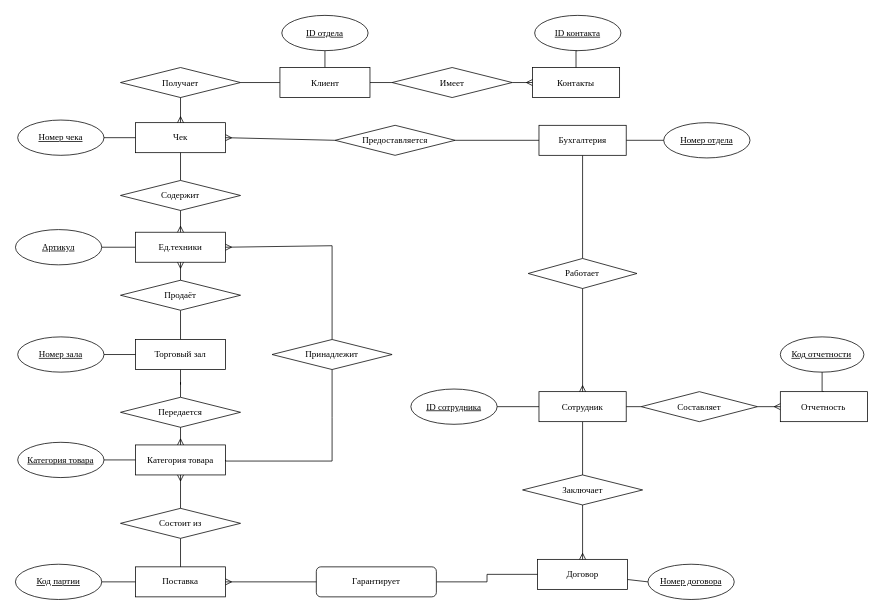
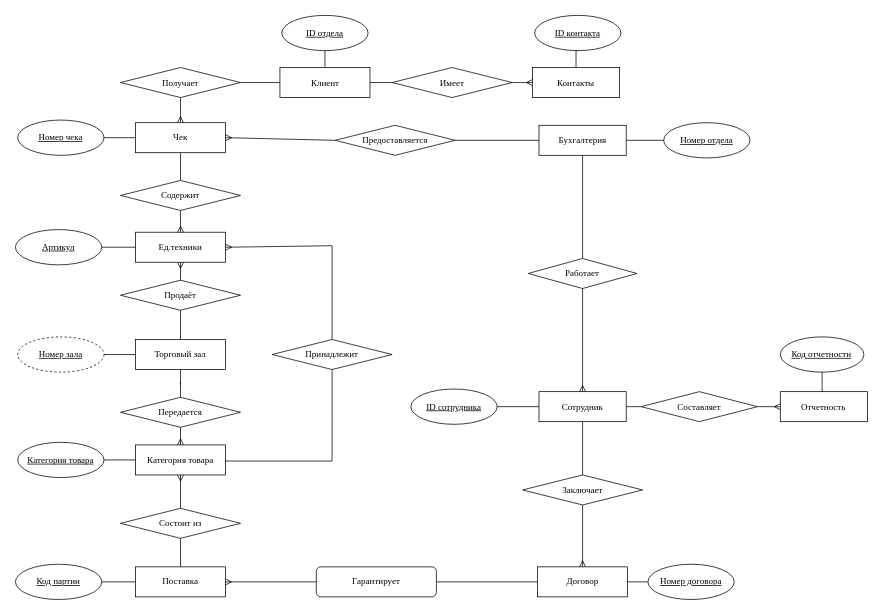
(61, 354) -> (61, 354)
(582, 574) -> (582, 582)
